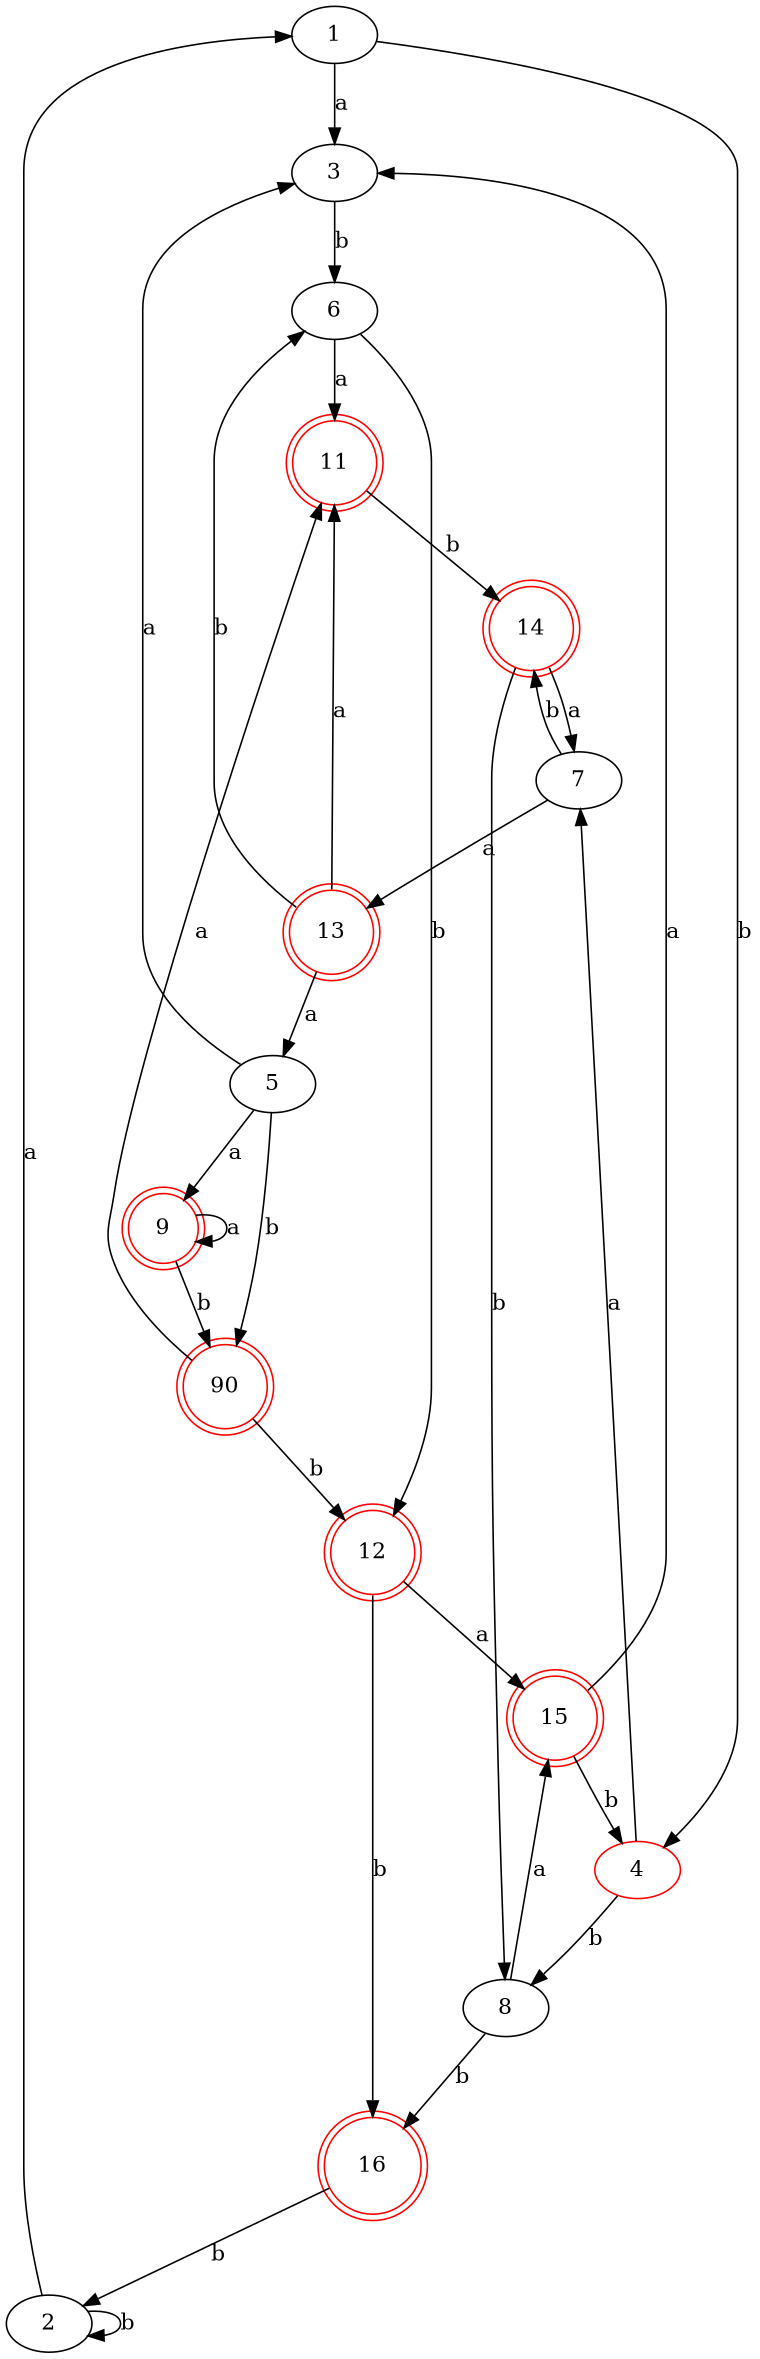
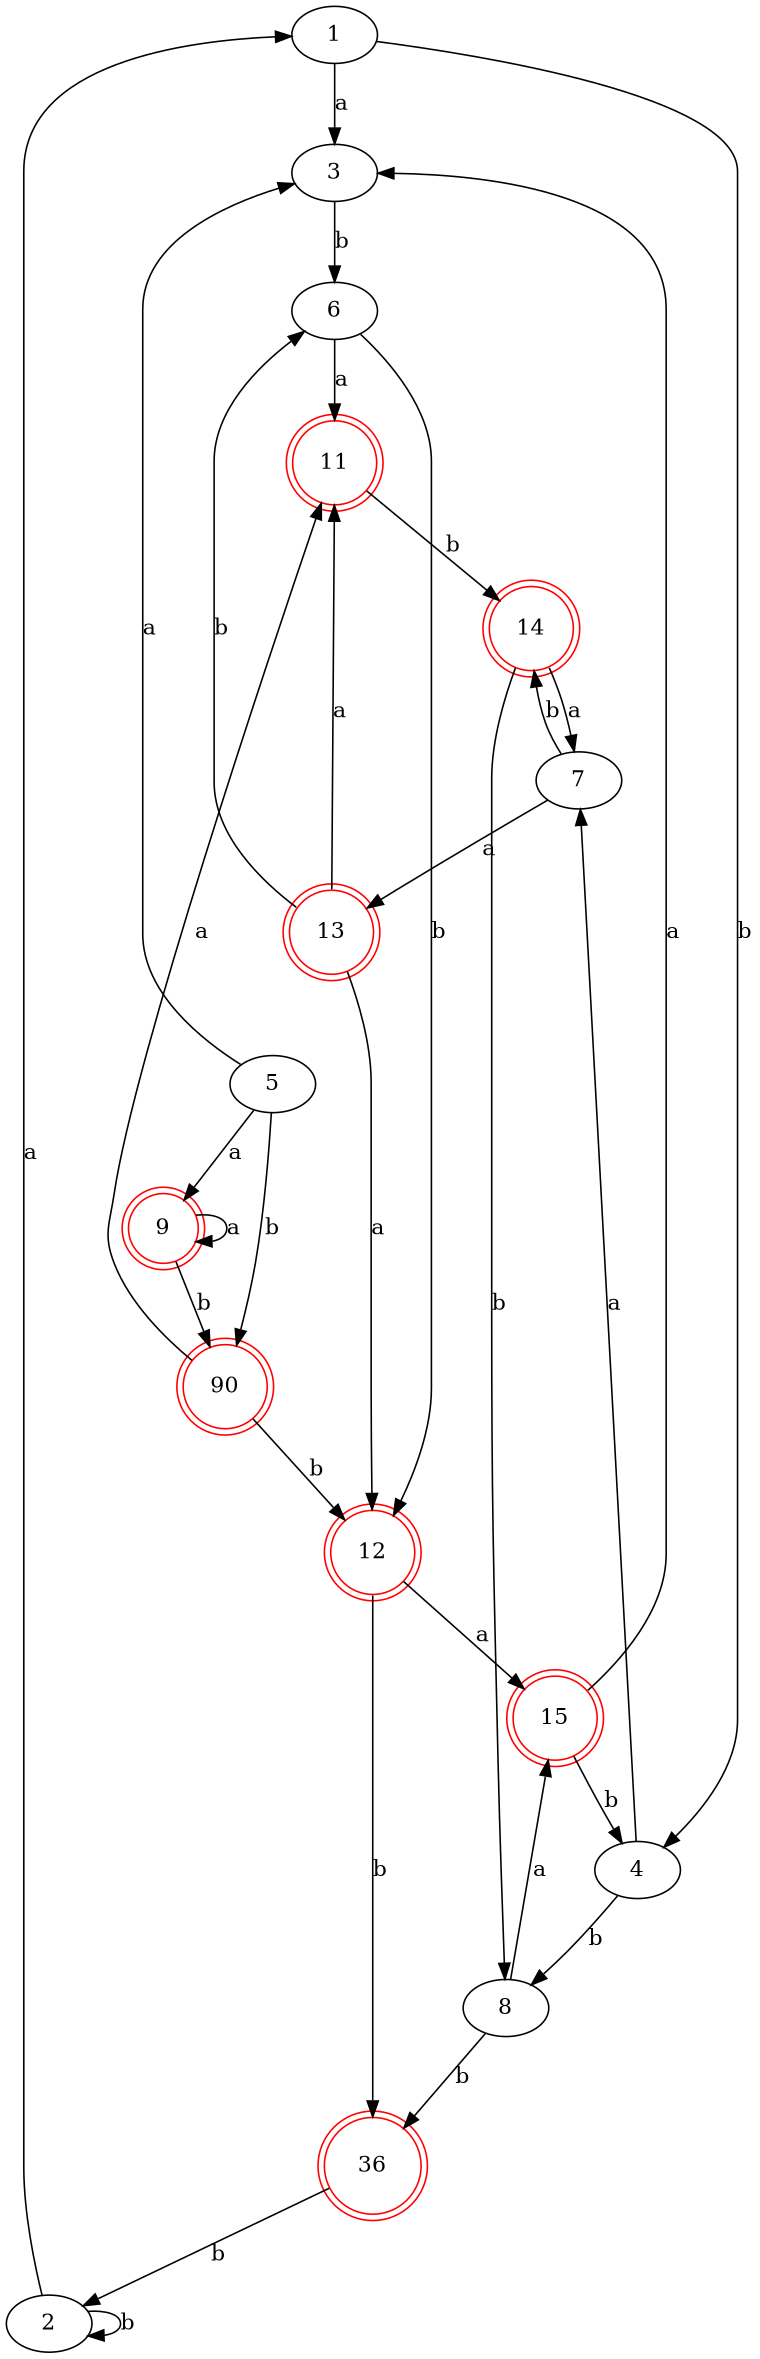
(303, 1007) -> (371, 1231)
(638, 1870) -> (638, 1870)
(373, 2166) -> (373, 2166)
